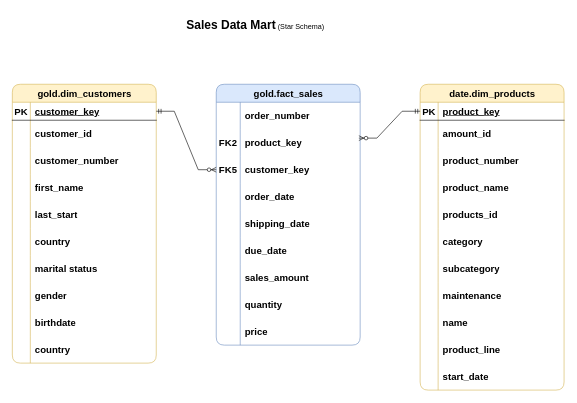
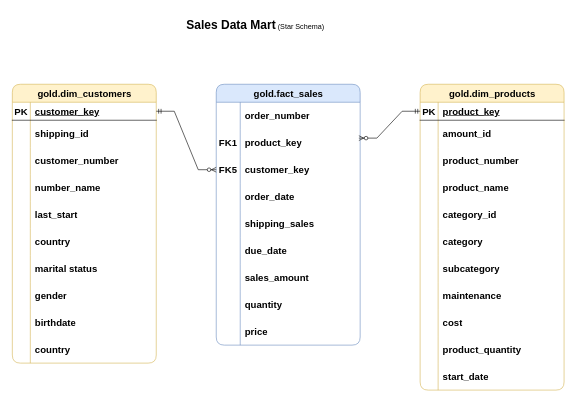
(493, 93) -> (493, 93)
(63, 134) -> (61, 134)
(228, 143) -> (228, 143)
(61, 188) -> (65, 188)
(471, 215) -> (471, 215)
(278, 224) -> (279, 224)
(454, 323) -> (454, 323)
(473, 350) -> (485, 350)
